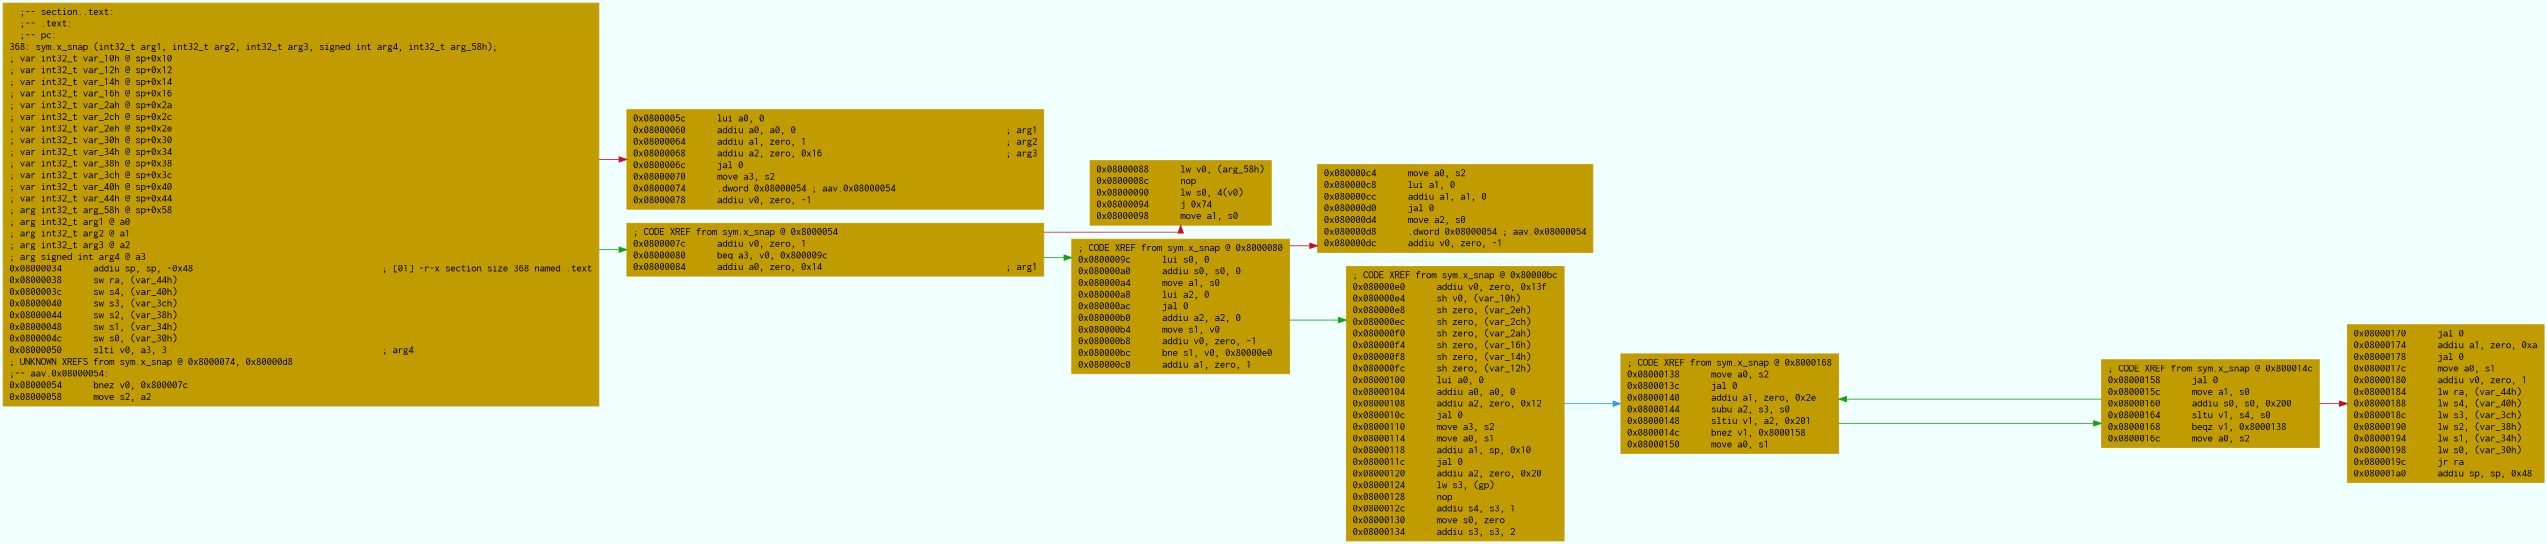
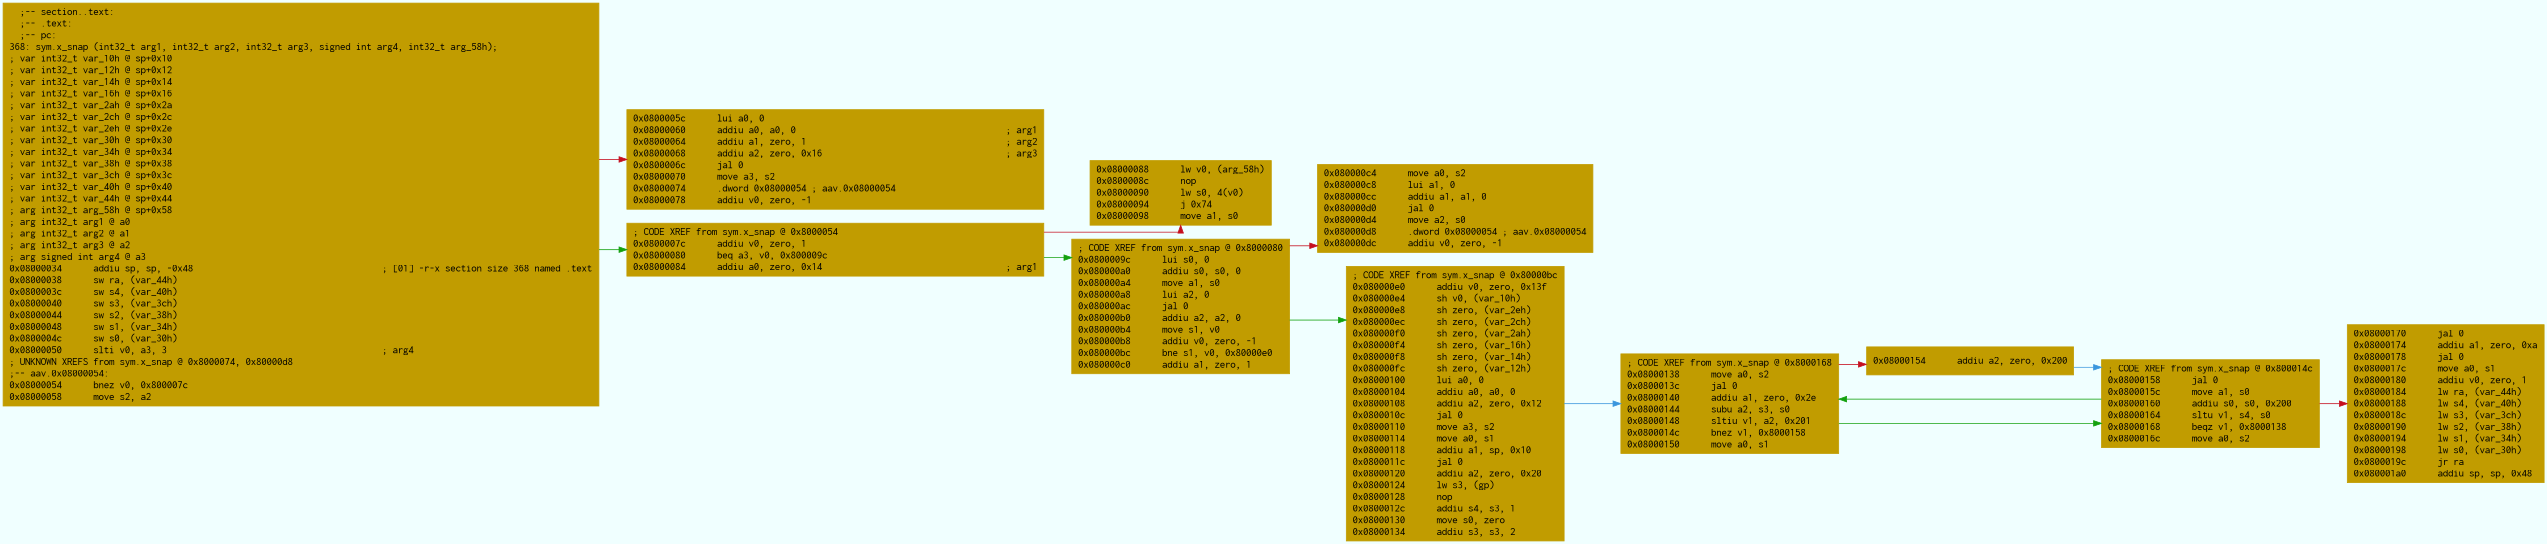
none -> (1970, 361)
